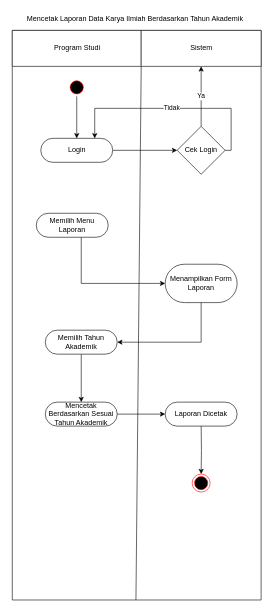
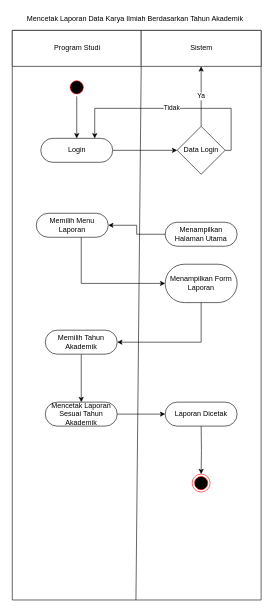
(201, 150) -> (201, 150)
none -> (137, 227)
none -> (201, 234)
(81, 414) -> (81, 414)
